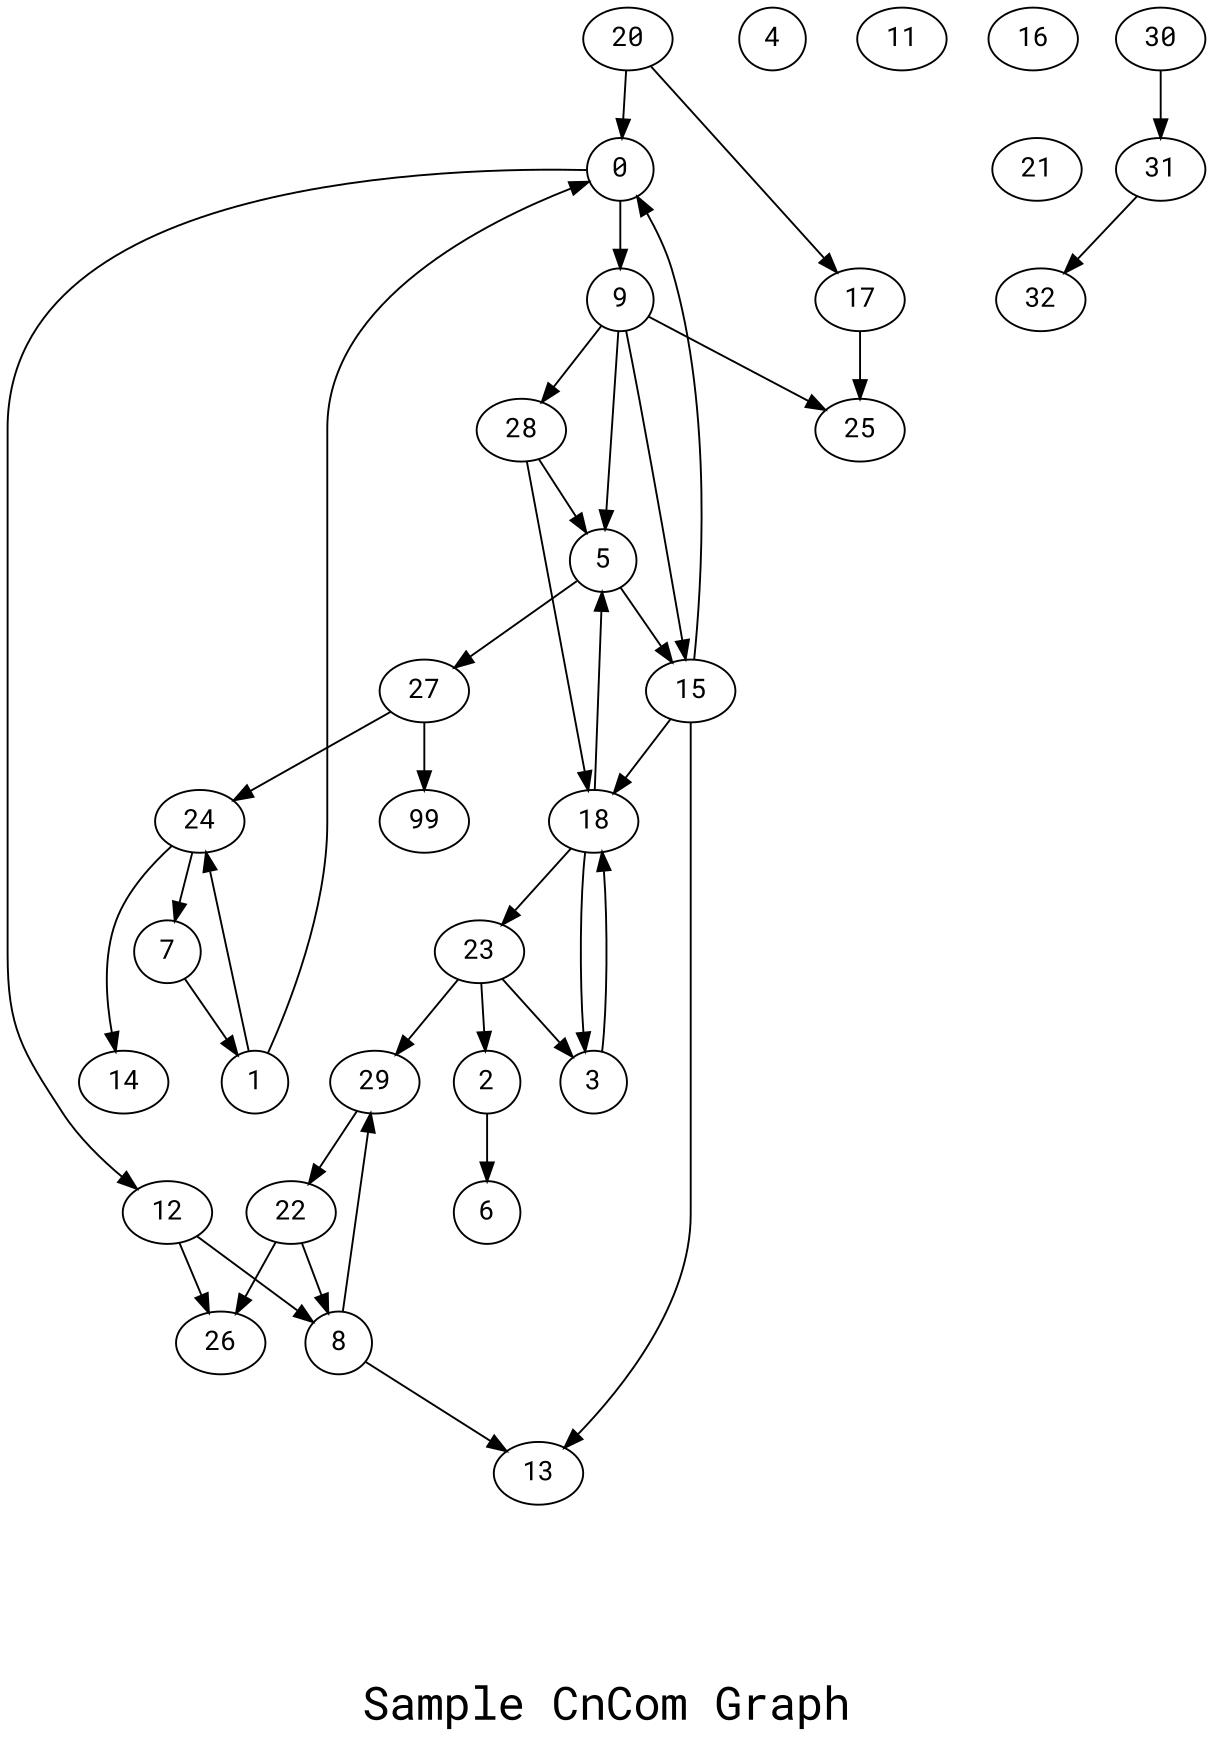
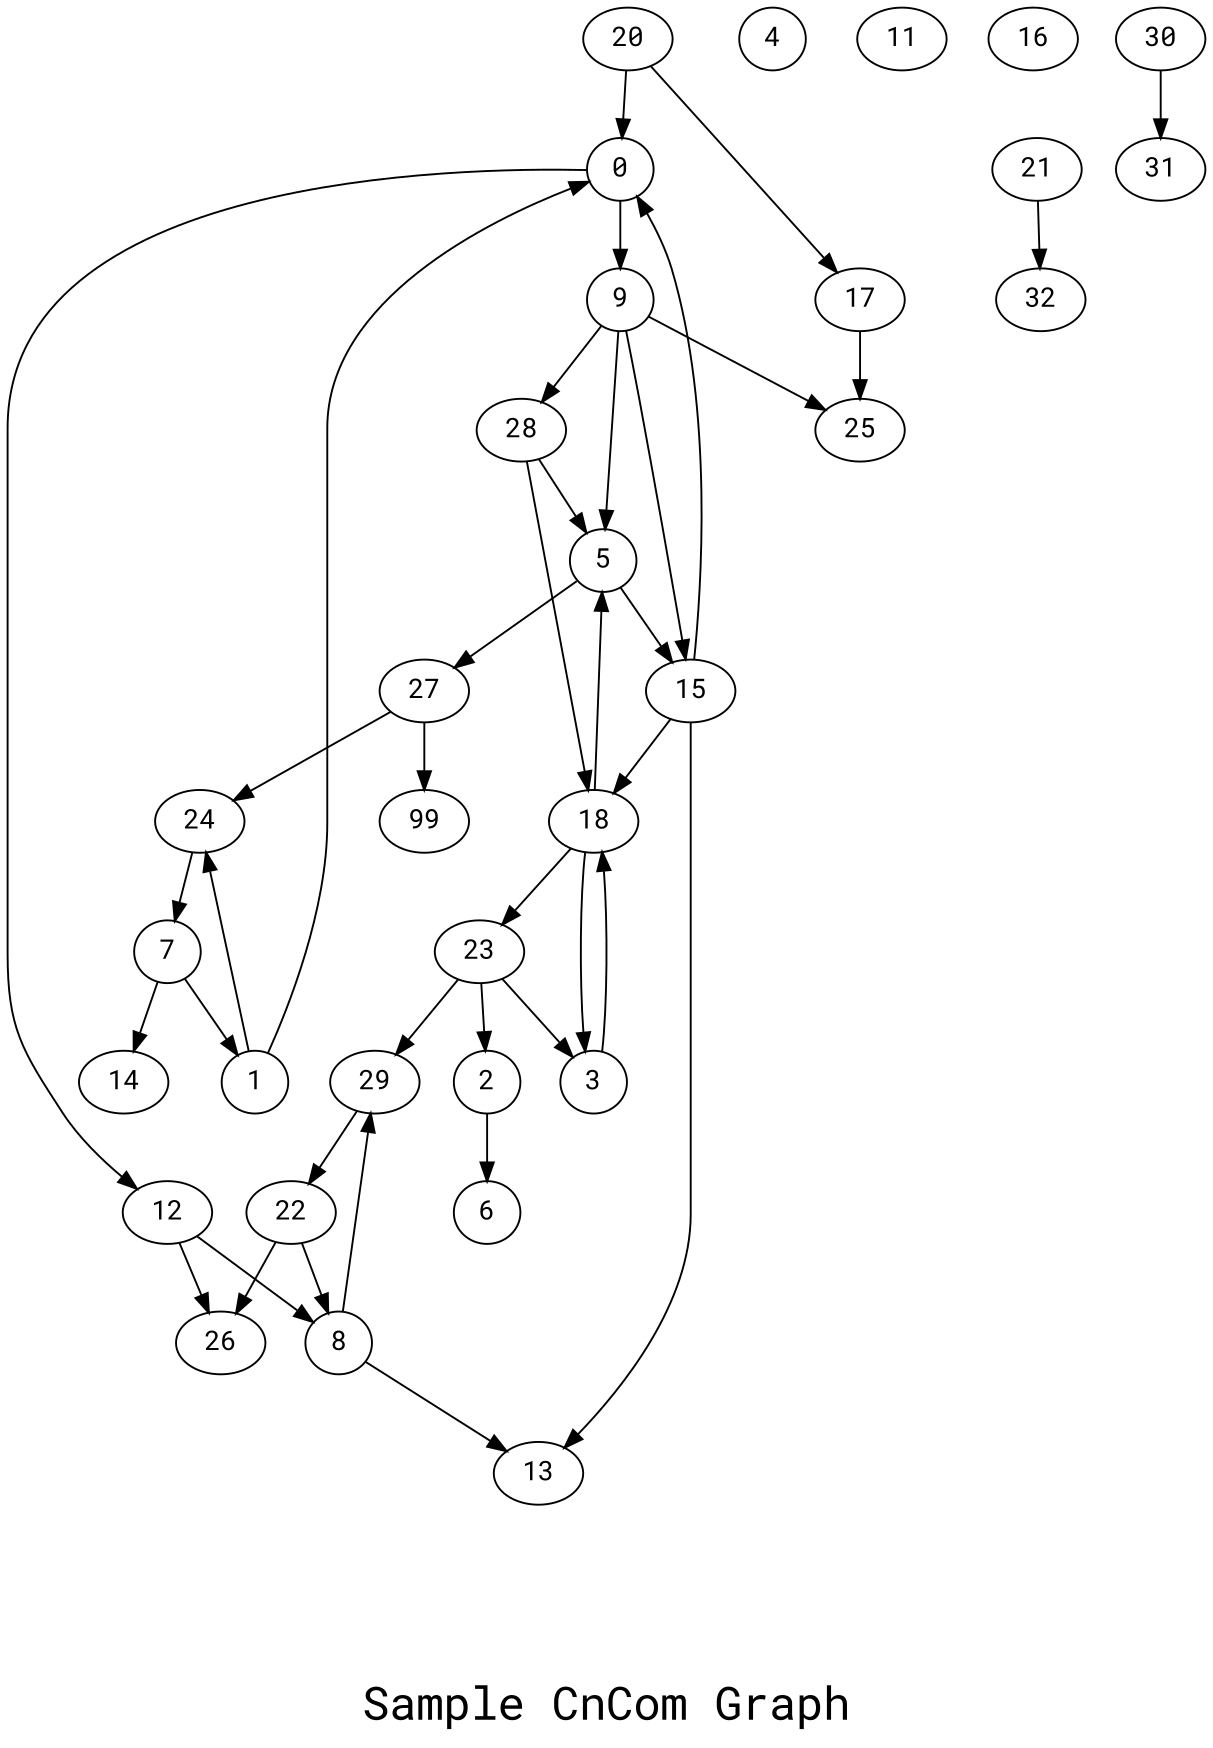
(1107, 228) -> (1039, 225)
(113, 930) -> (149, 1007)
